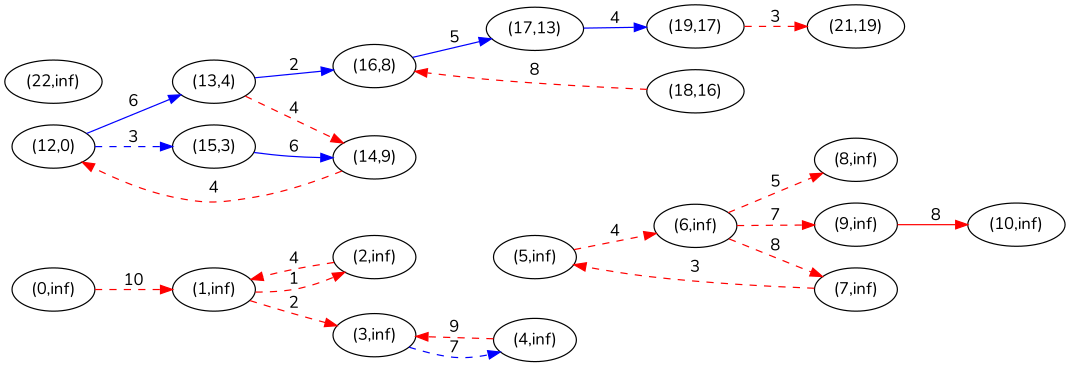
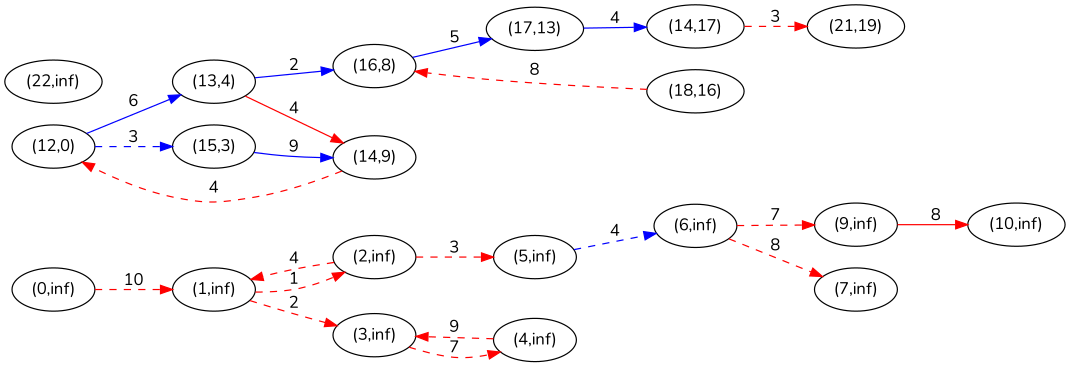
(695, 26) -> (695, 26)
(289, 117) -> (289, 117)
(294, 147) -> (294, 147)
(856, 160) -> none
(609, 243) -> (609, 243)
(700, 282) -> (449, 257)
(448, 357) -> (448, 357)
